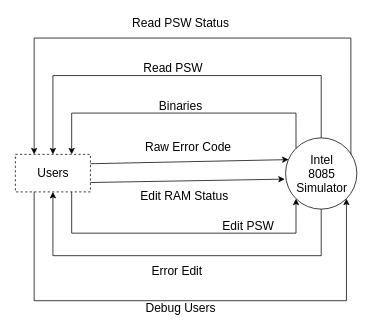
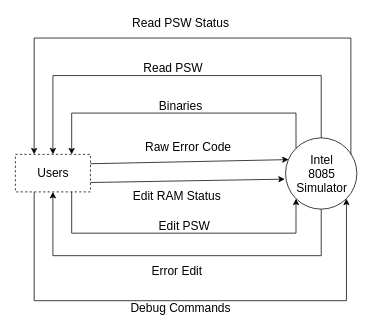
(184, 195) -> (177, 195)
(248, 225) -> (184, 225)
(181, 308) -> (181, 308)
